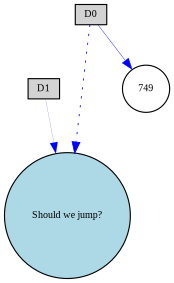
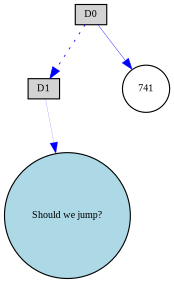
(83, 83) -> (71, 47)
(146, 89) -> (146, 89)
